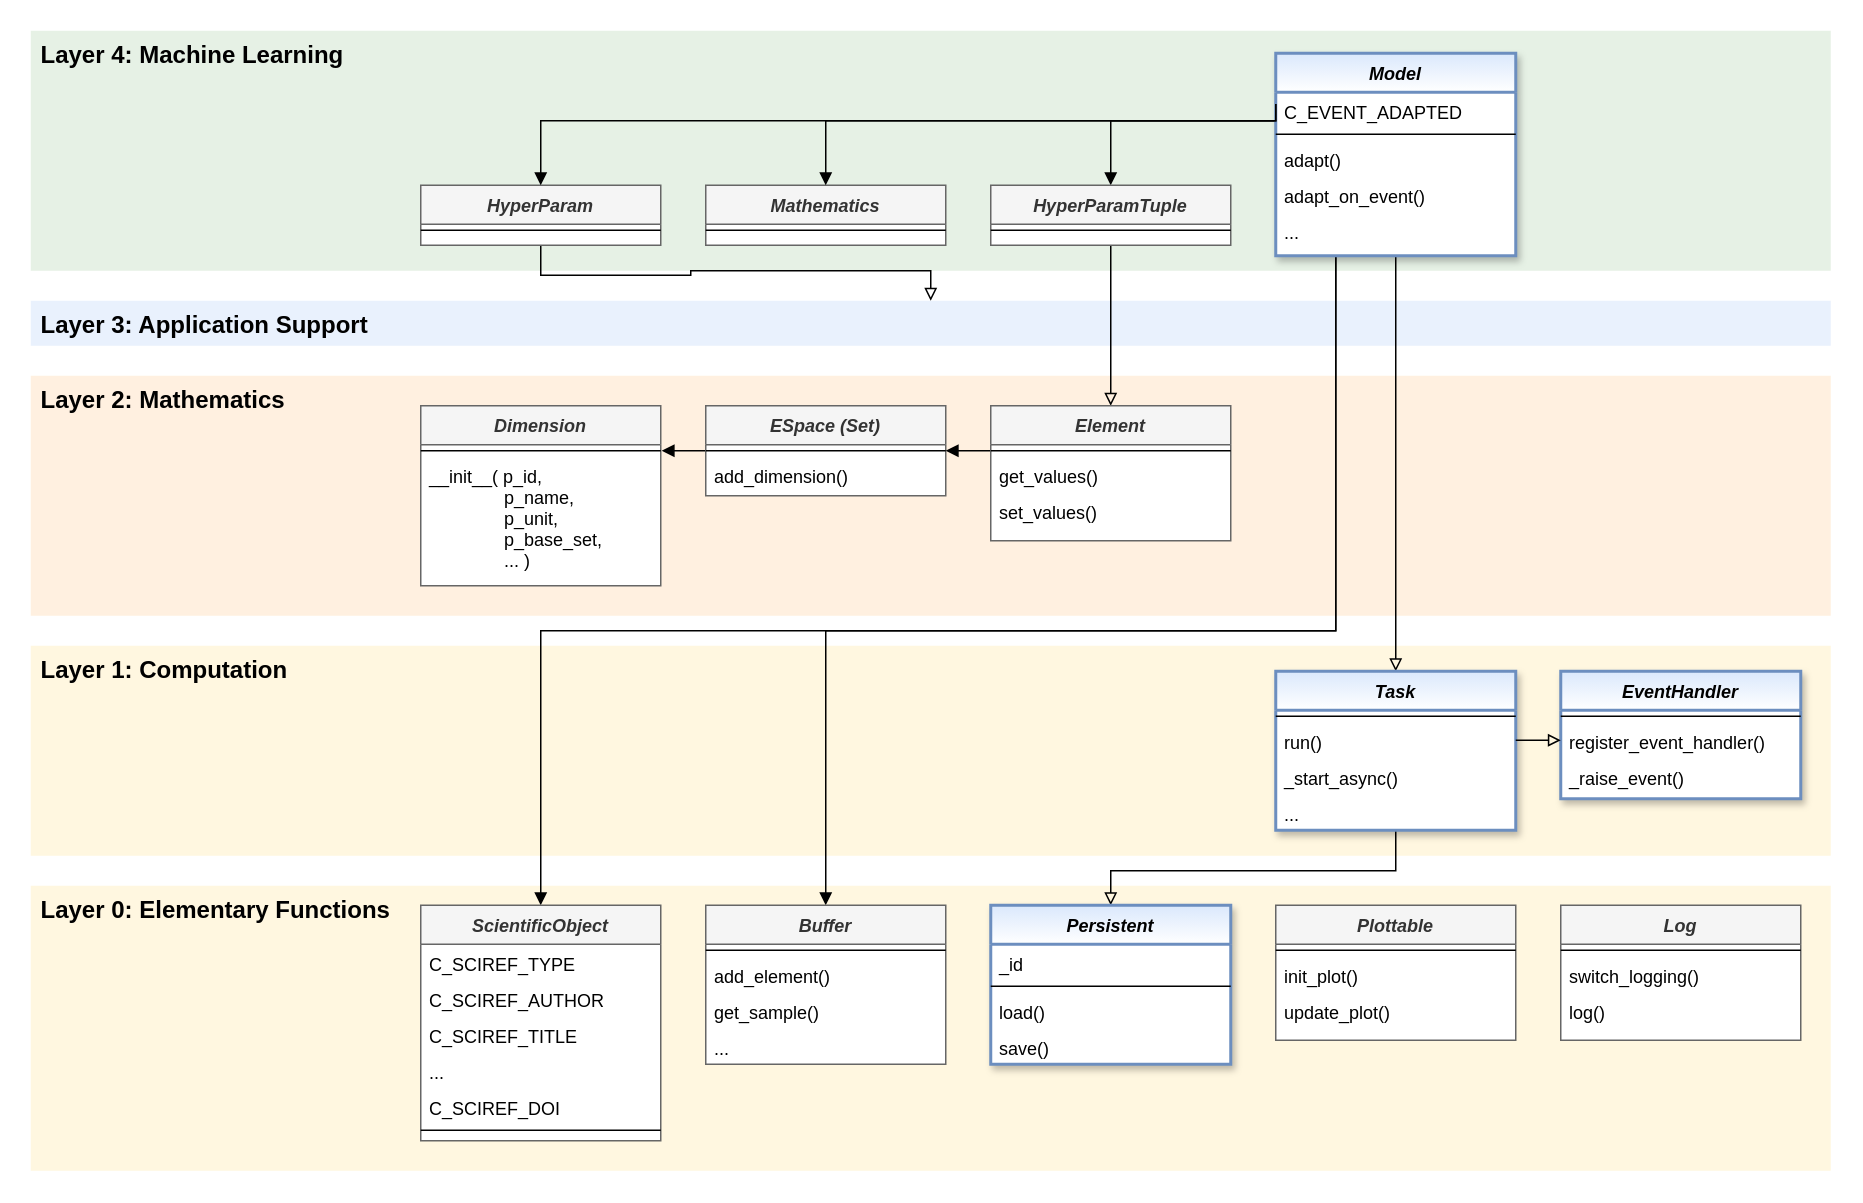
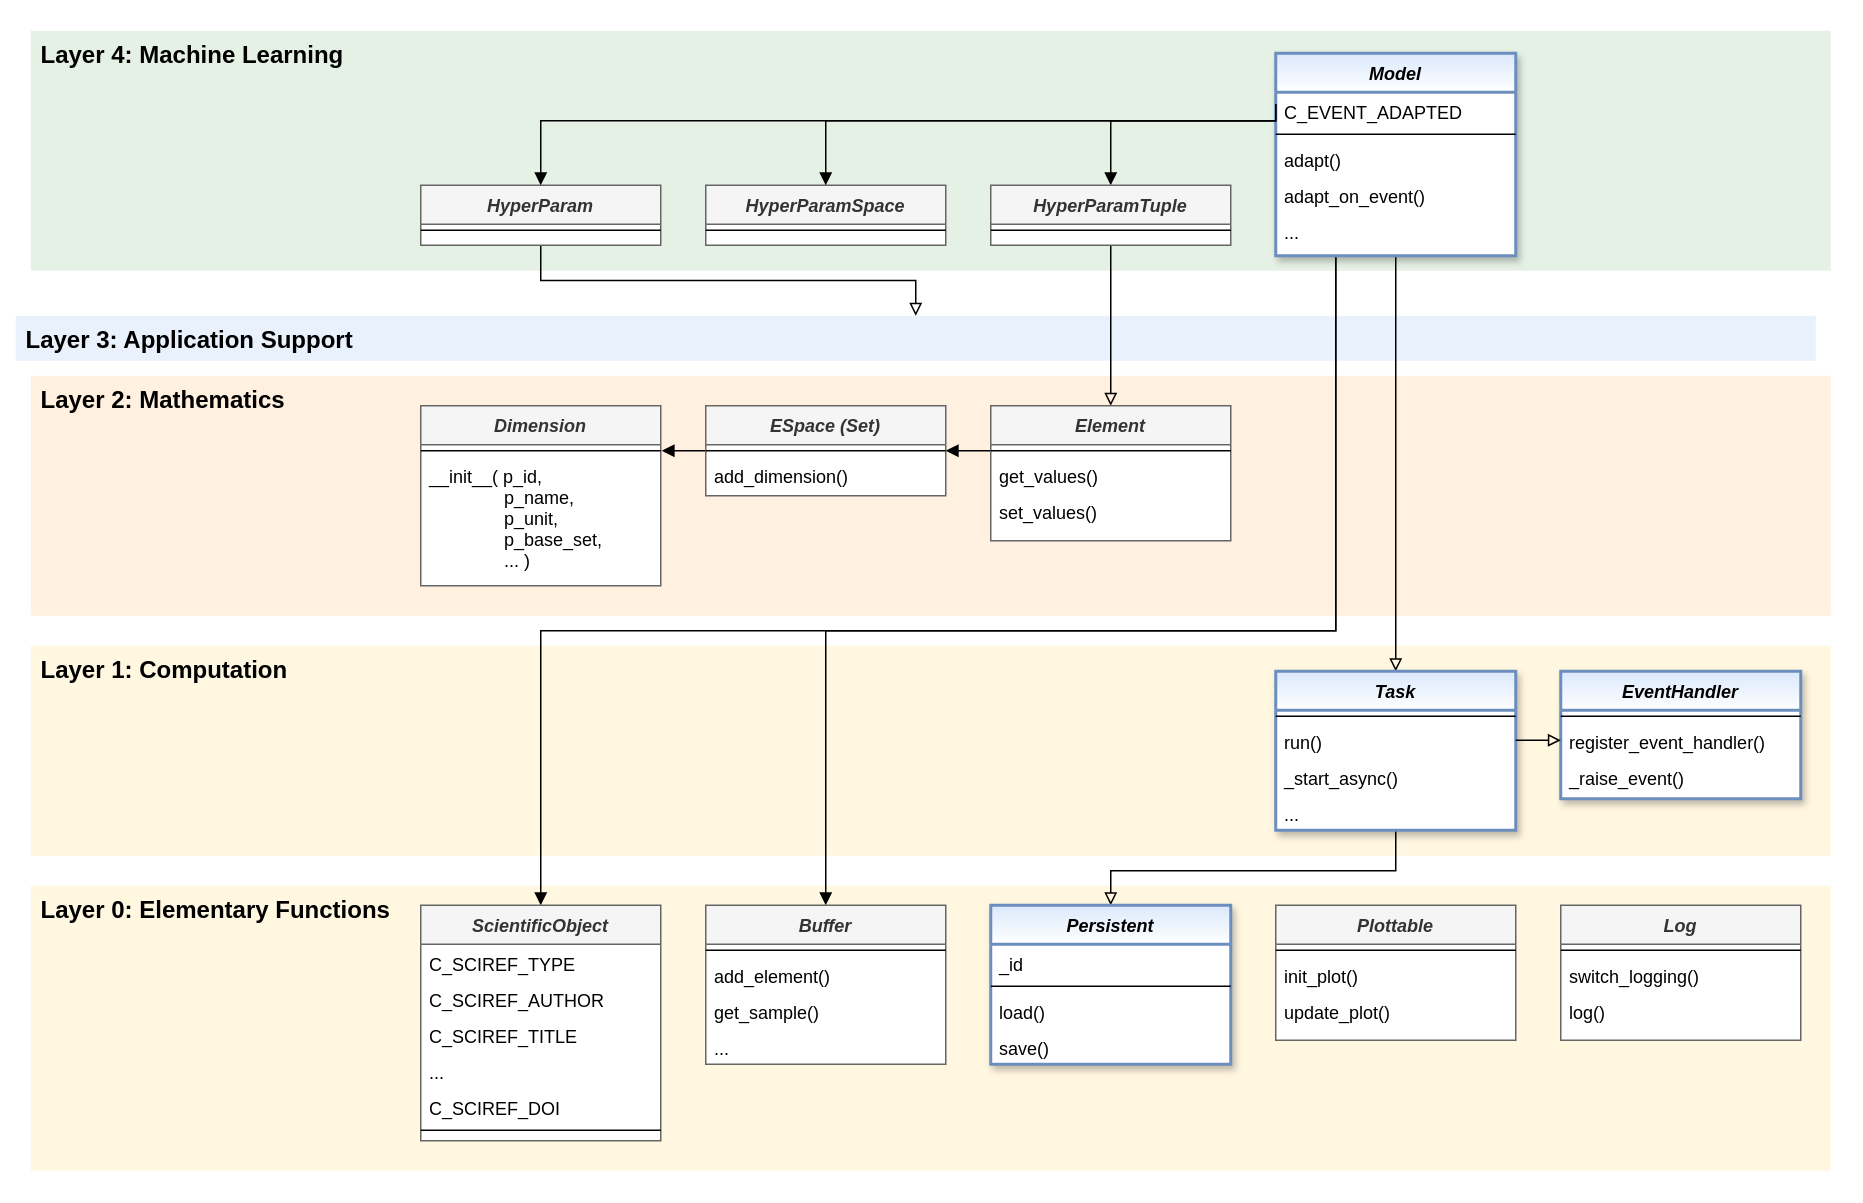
(825, 206) -> (825, 206)
(931, 323) -> (916, 338)
